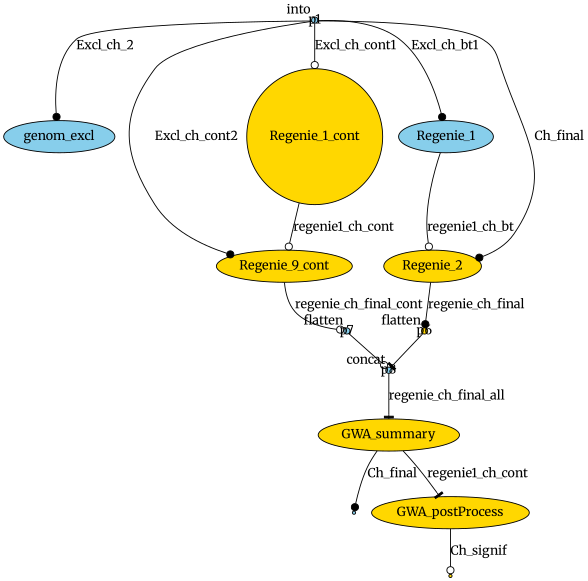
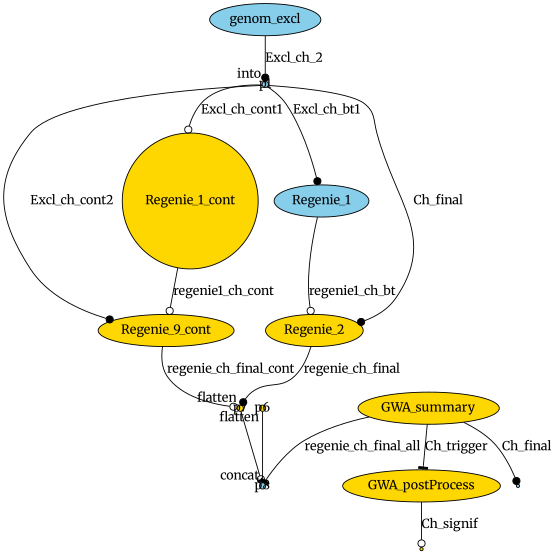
(154, 26) -> (265, 55)
(428, 301) -> (285, 382)
(347, 331) -> (240, 408)
(389, 394) -> (311, 437)
(478, 474) -> (456, 447)
